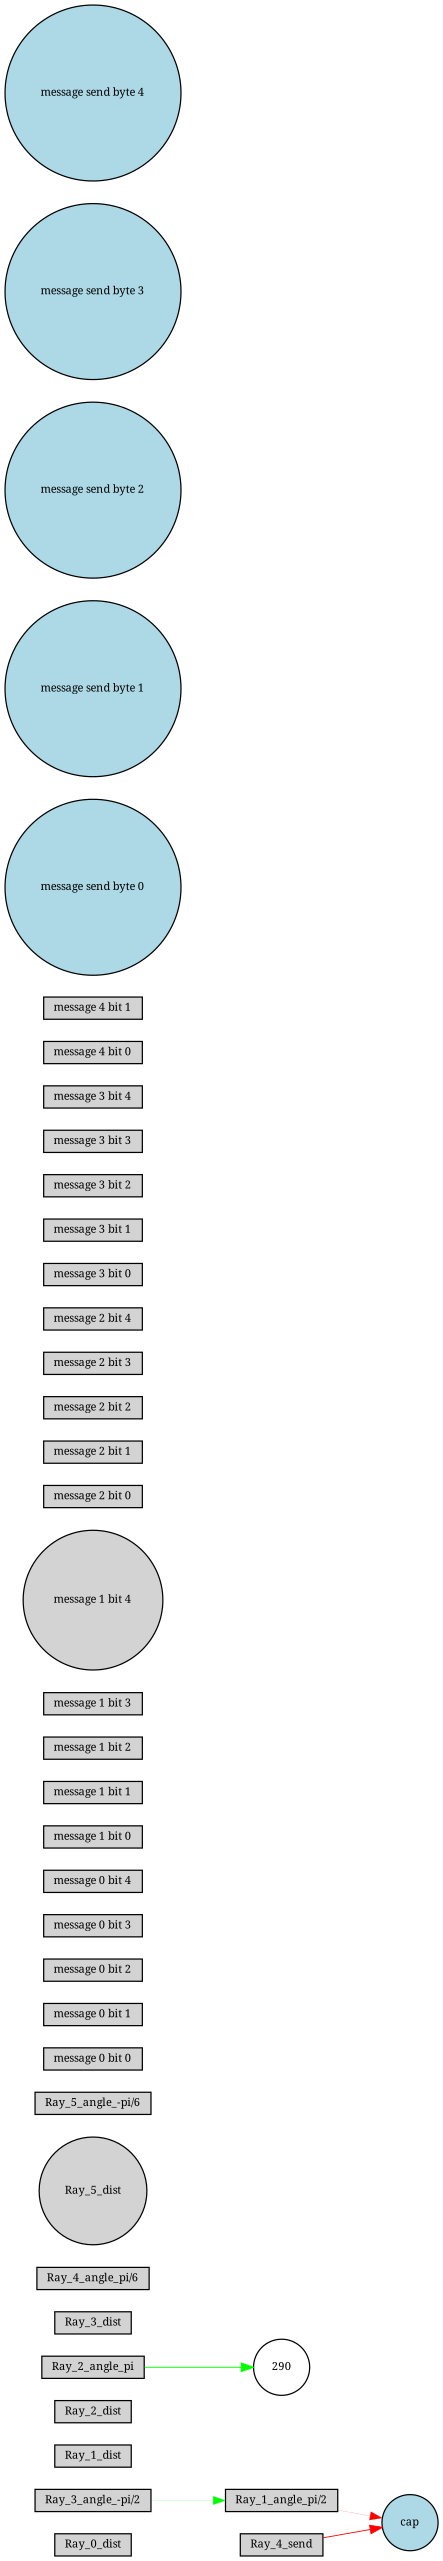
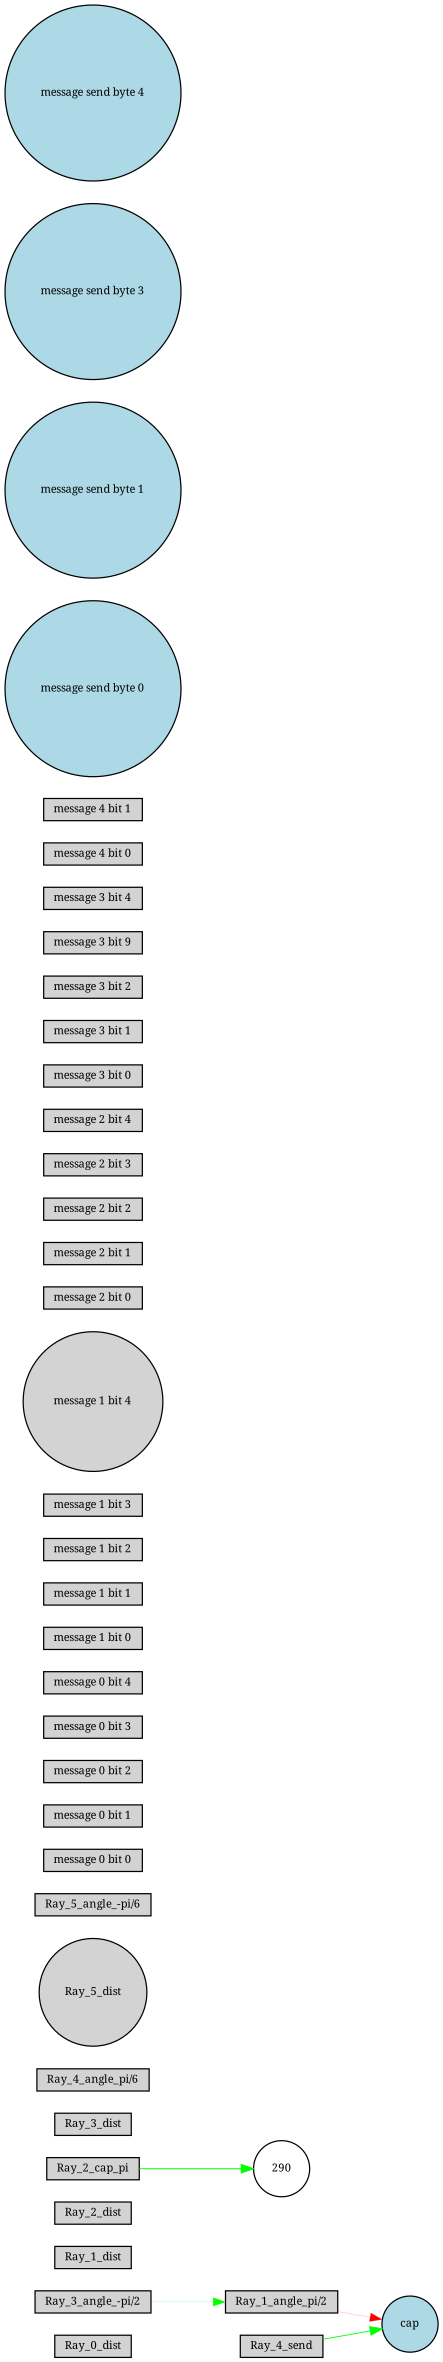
(93, 490) -> none
(93, 1141) -> (93, 943)
(93, 2367) -> (93, 2169)
(347, 2534) -> (347, 2335)
